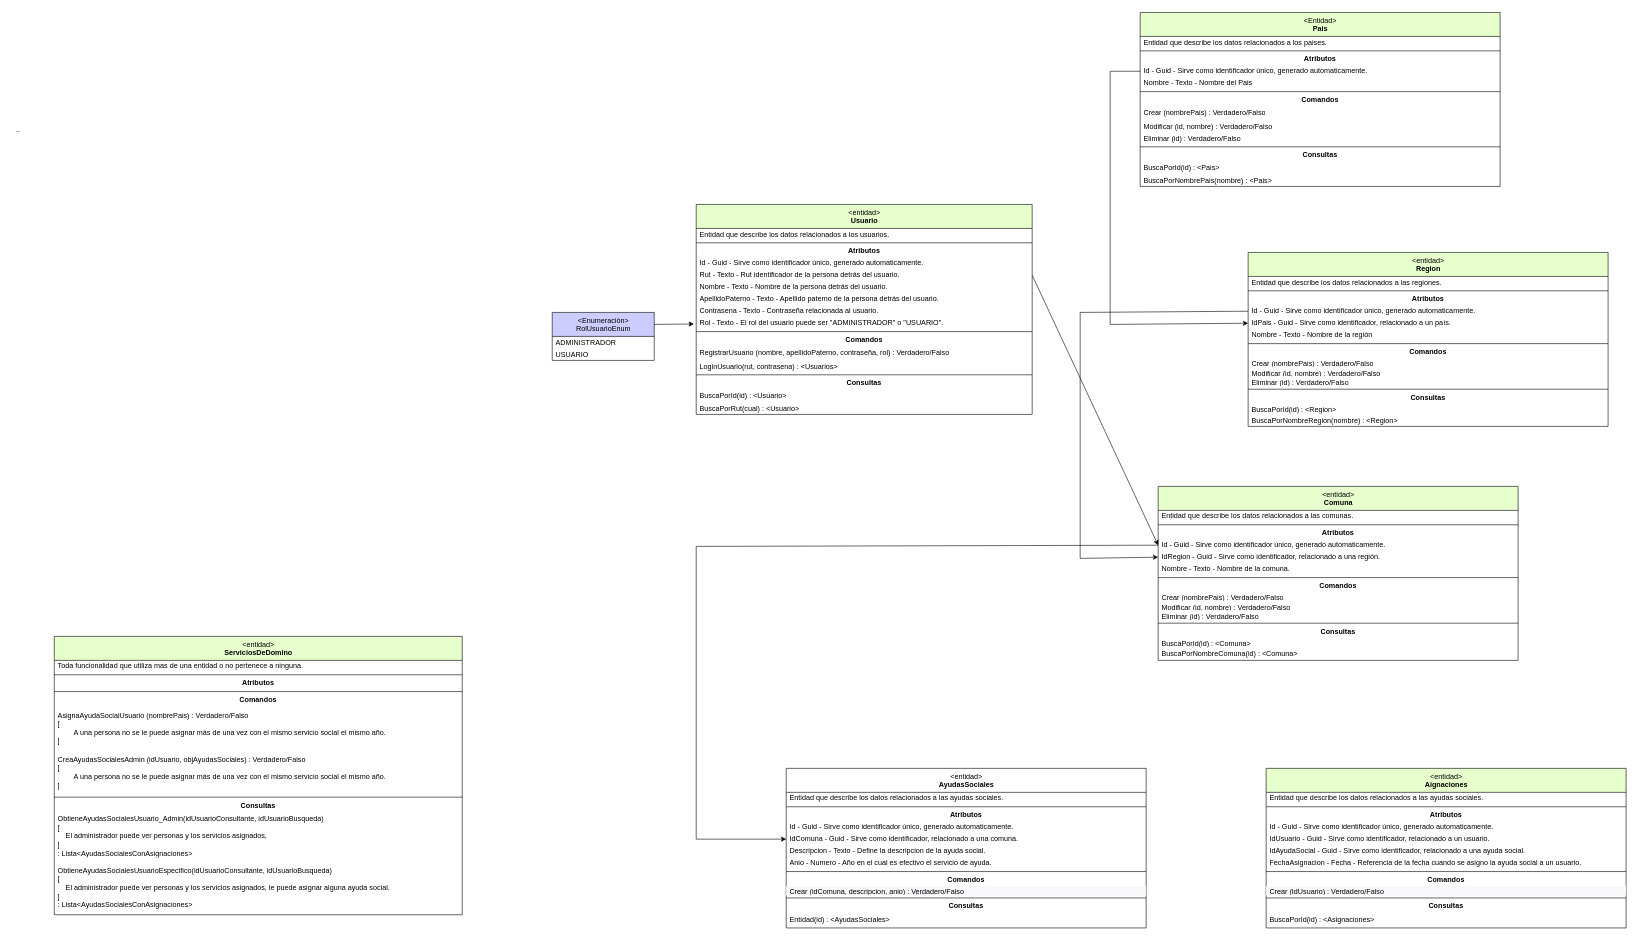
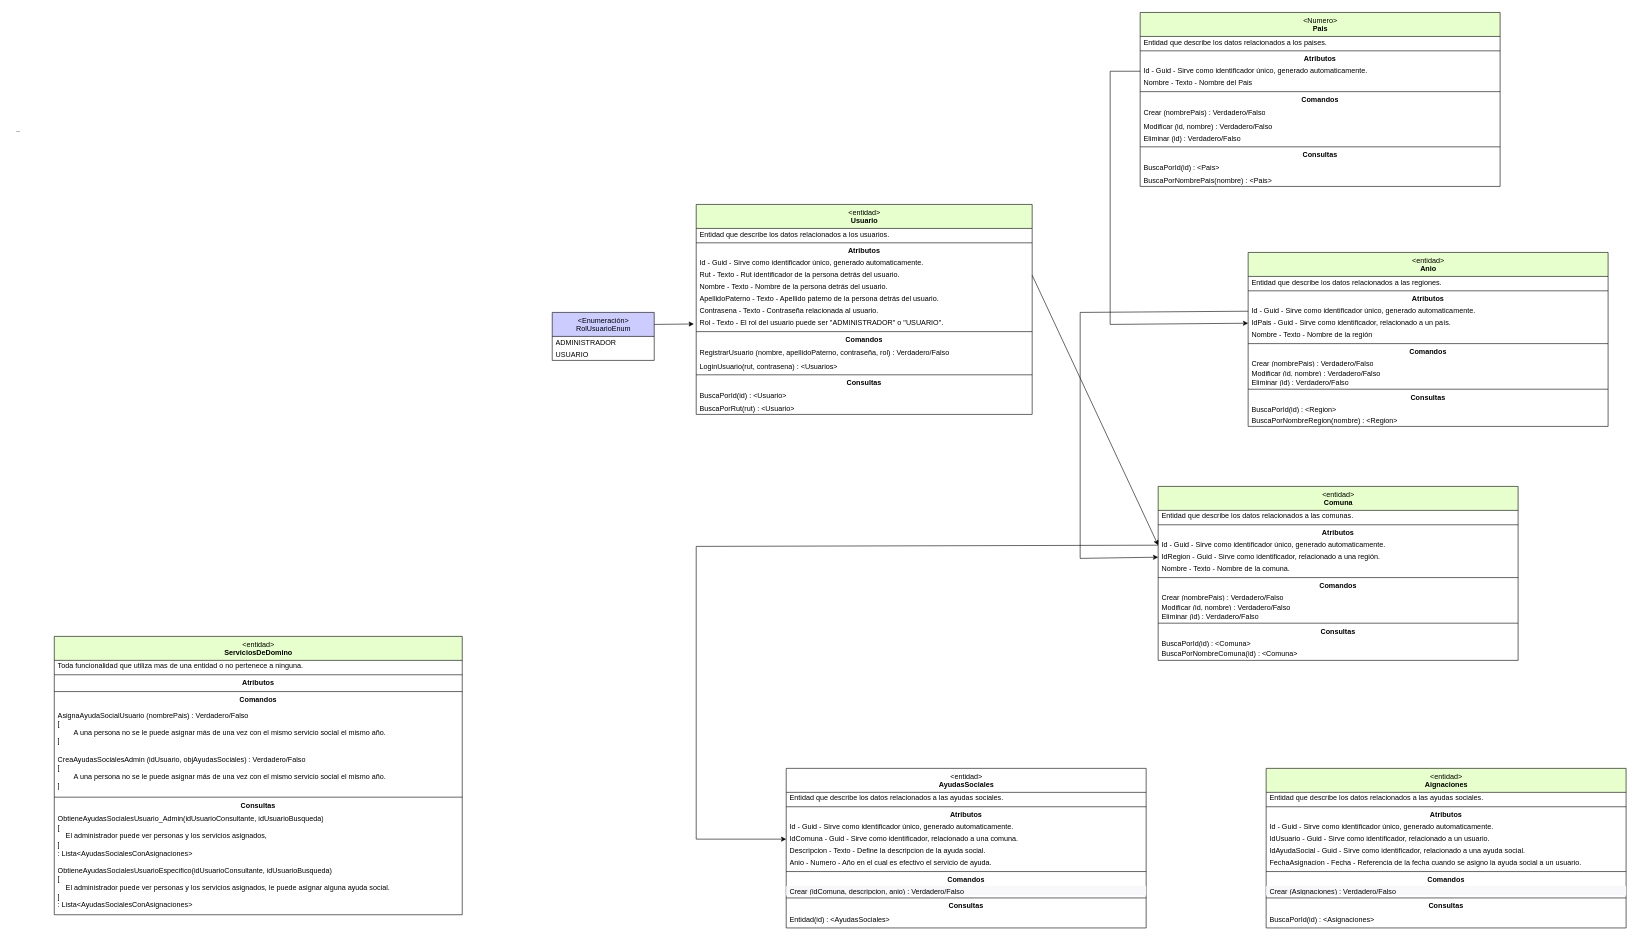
(1321, 25) -> (1321, 25)
(1429, 265) -> (1429, 265)
(754, 408) -> (753, 408)
(1335, 891) -> (1340, 891)
